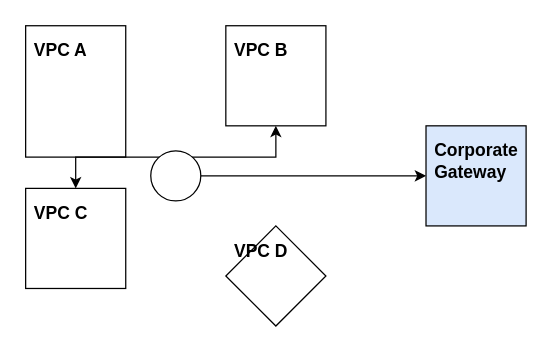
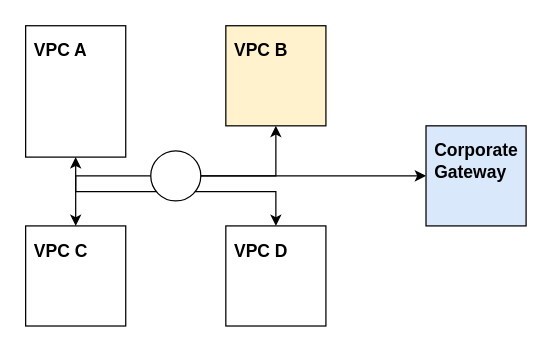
(276, 76) -> (276, 76)
none -> (248, 191)
(76, 238) -> (76, 276)
(276, 276) -> (276, 276)
